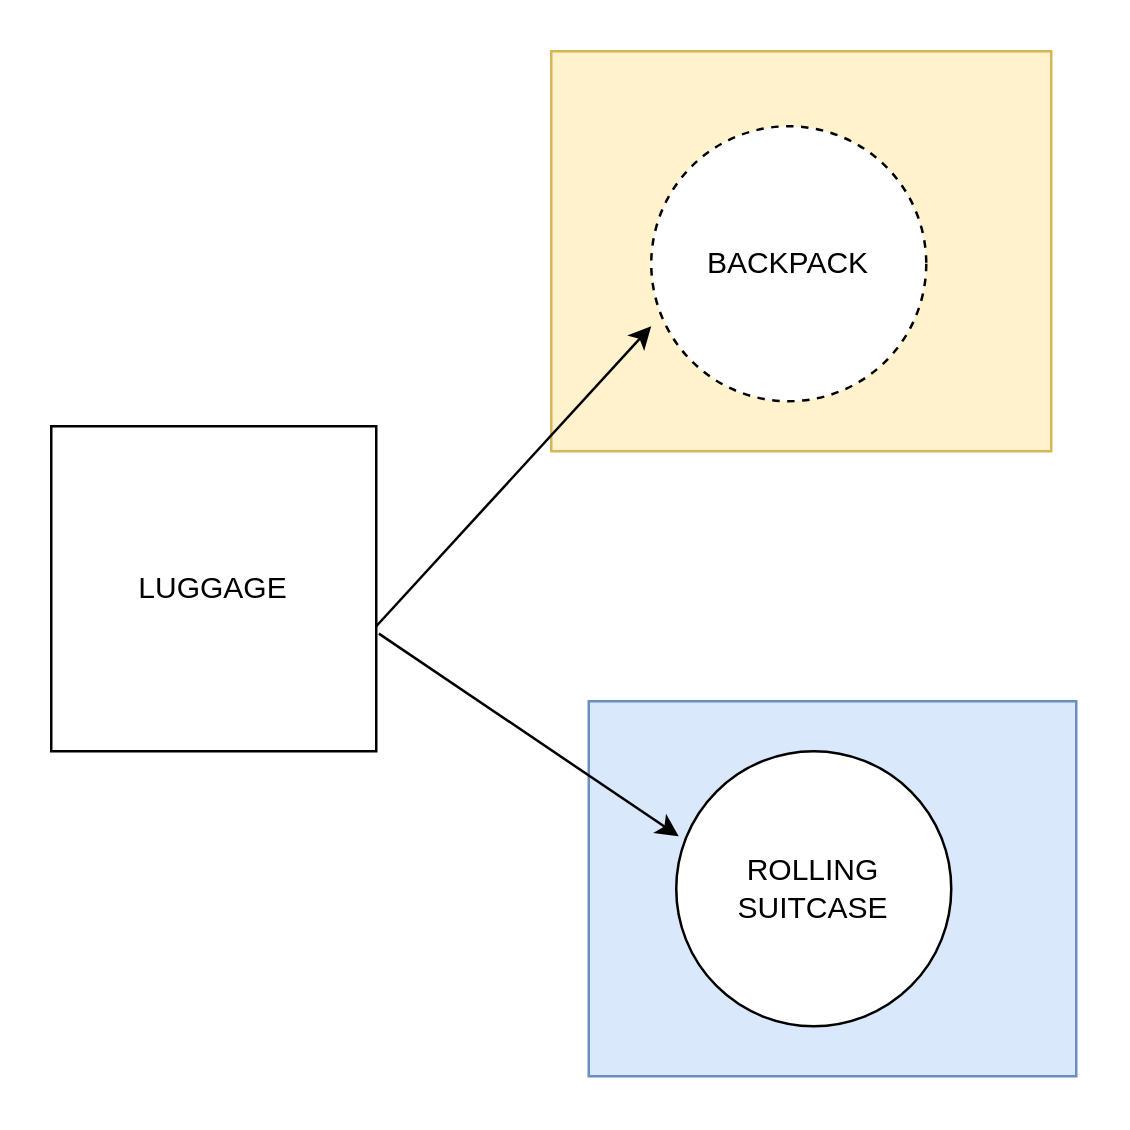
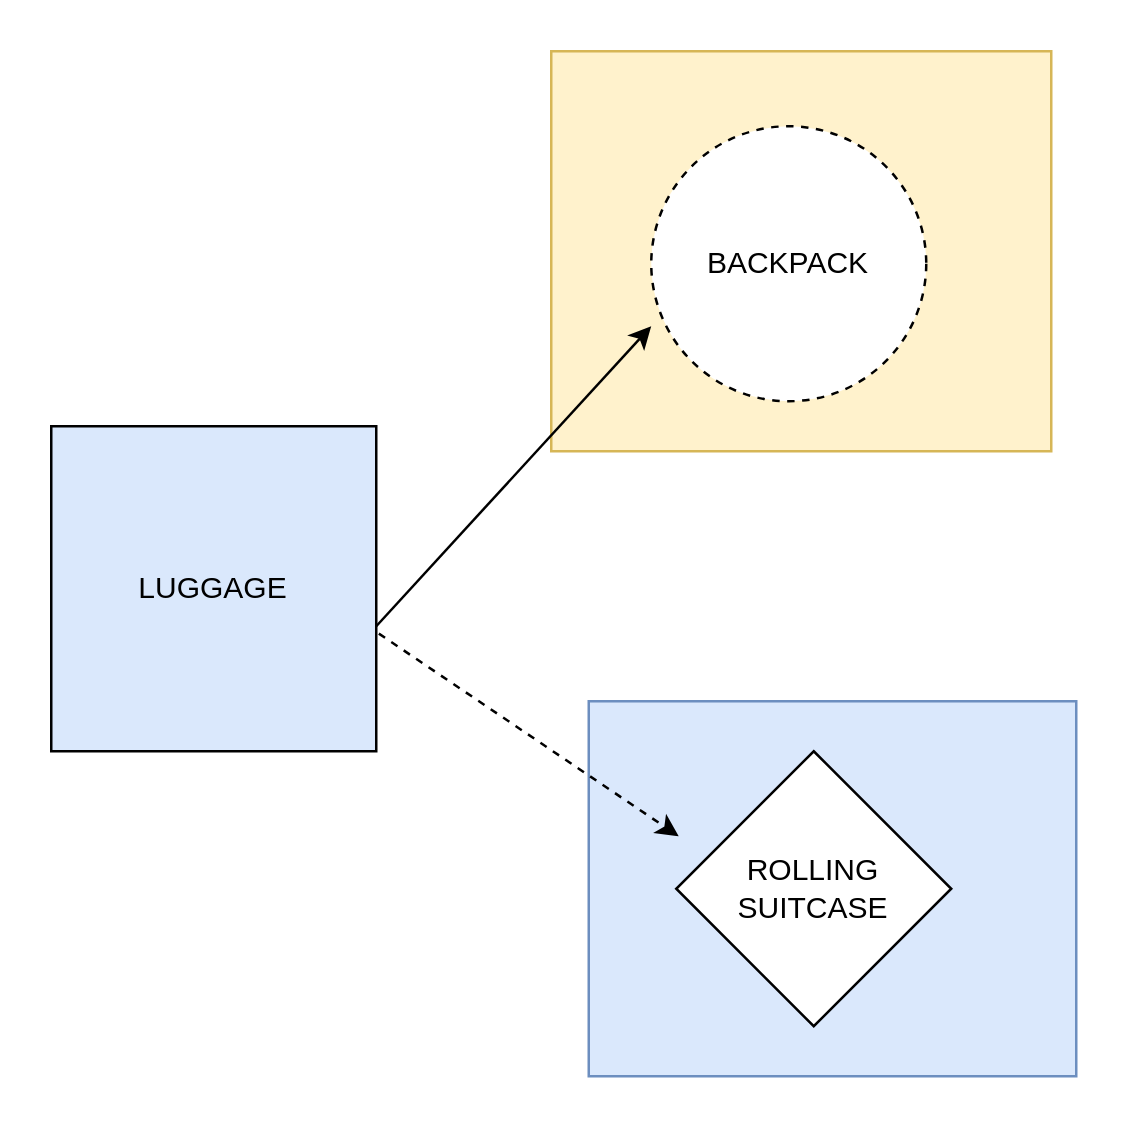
(214, 589) -> (214, 589)
(523, 731) -> (523, 731)
(814, 889) -> (814, 889)
